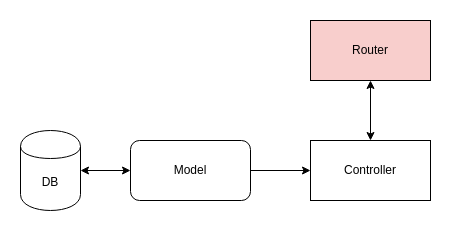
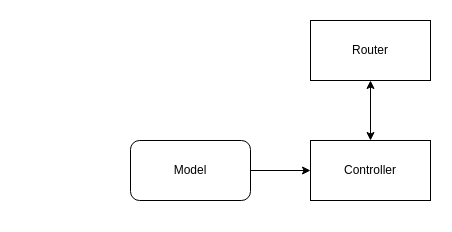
(371, 51) -> (371, 51)
(51, 171) -> none
(106, 171) -> none
